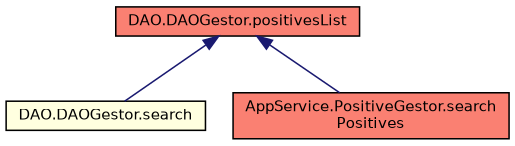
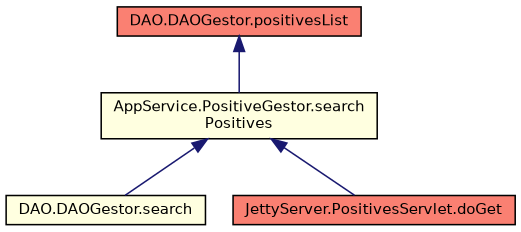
(165, 73) -> (160, 172)
(371, 116) -> (239, 116)
none -> (374, 210)
